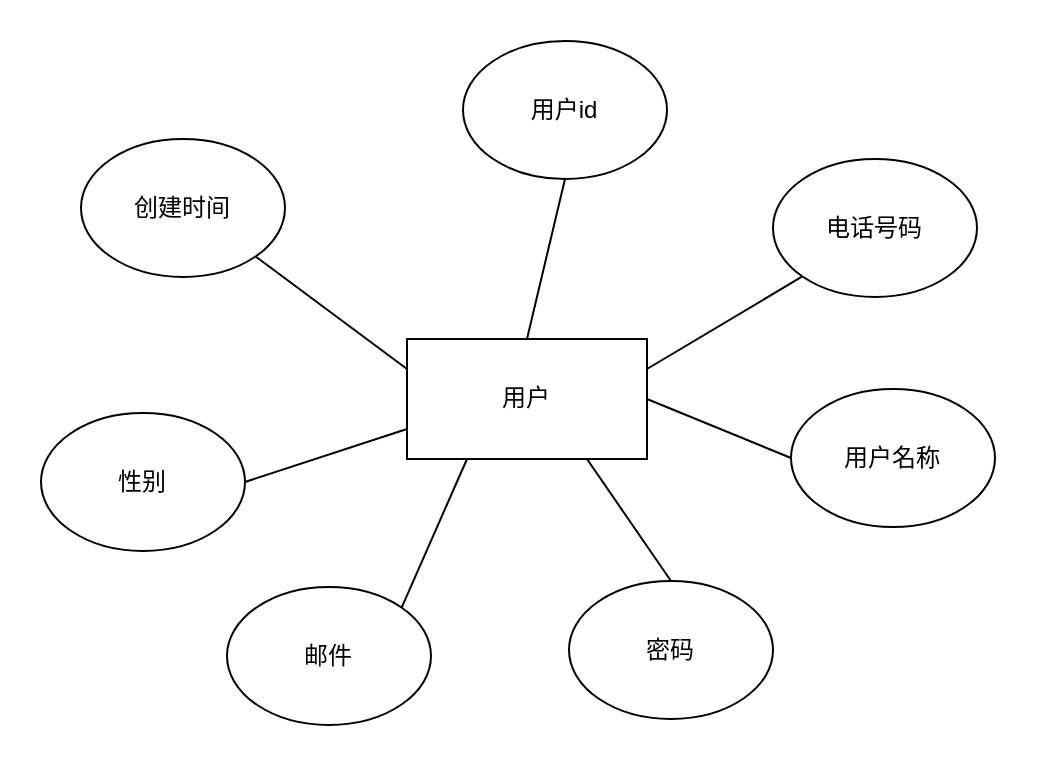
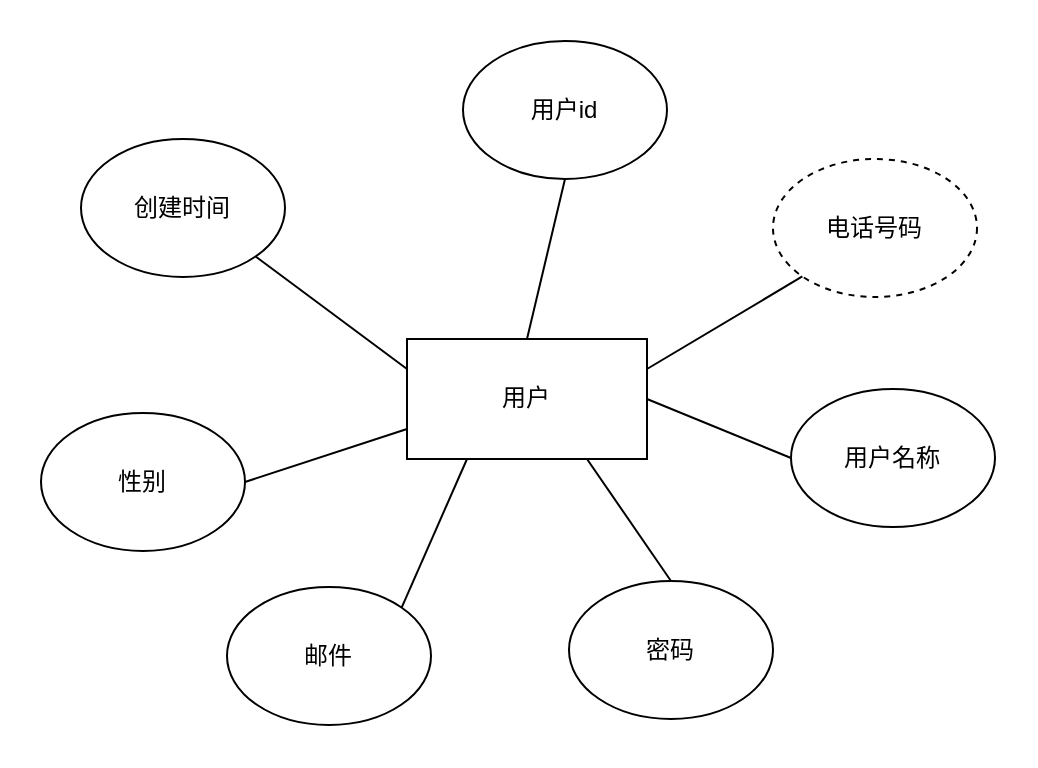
(875, 228) -> (875, 228)
